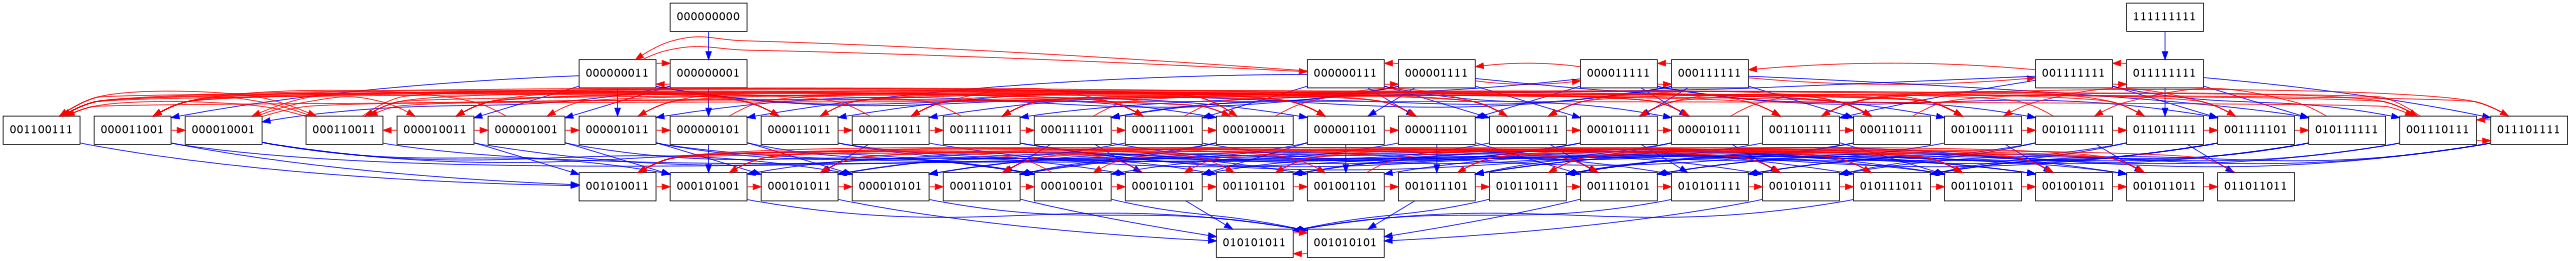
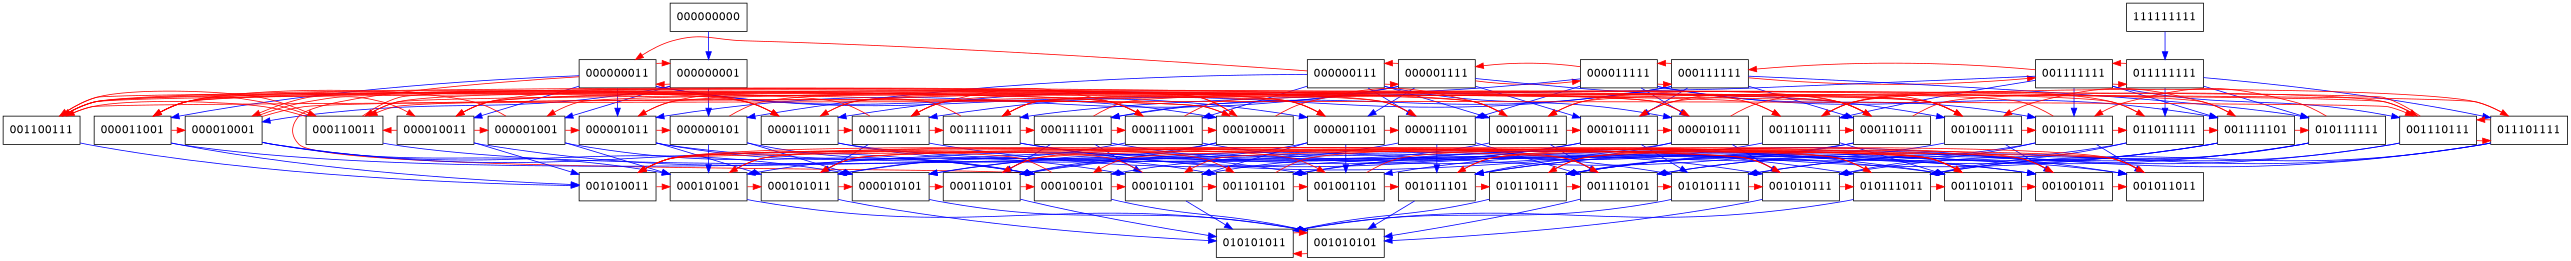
(970, 57) -> (297, 142)
none -> (2074, 98)
(2256, 187) -> none
